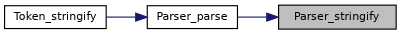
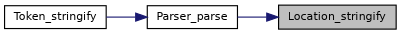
(337, 17) -> (337, 17)
